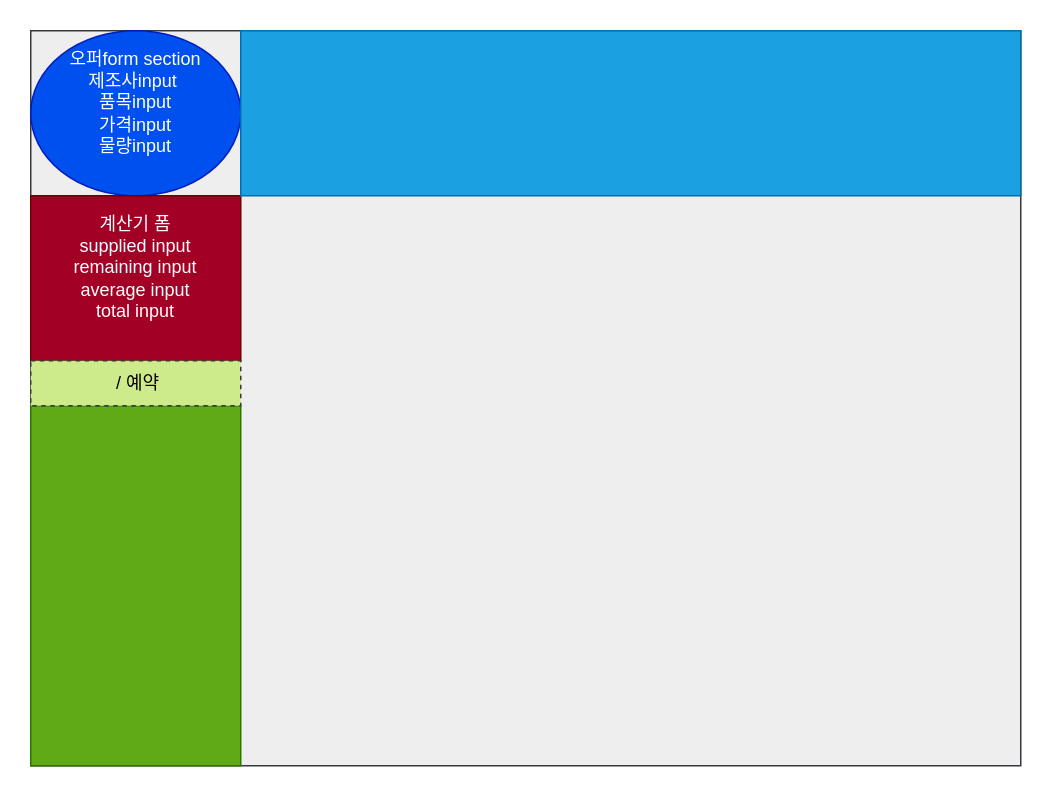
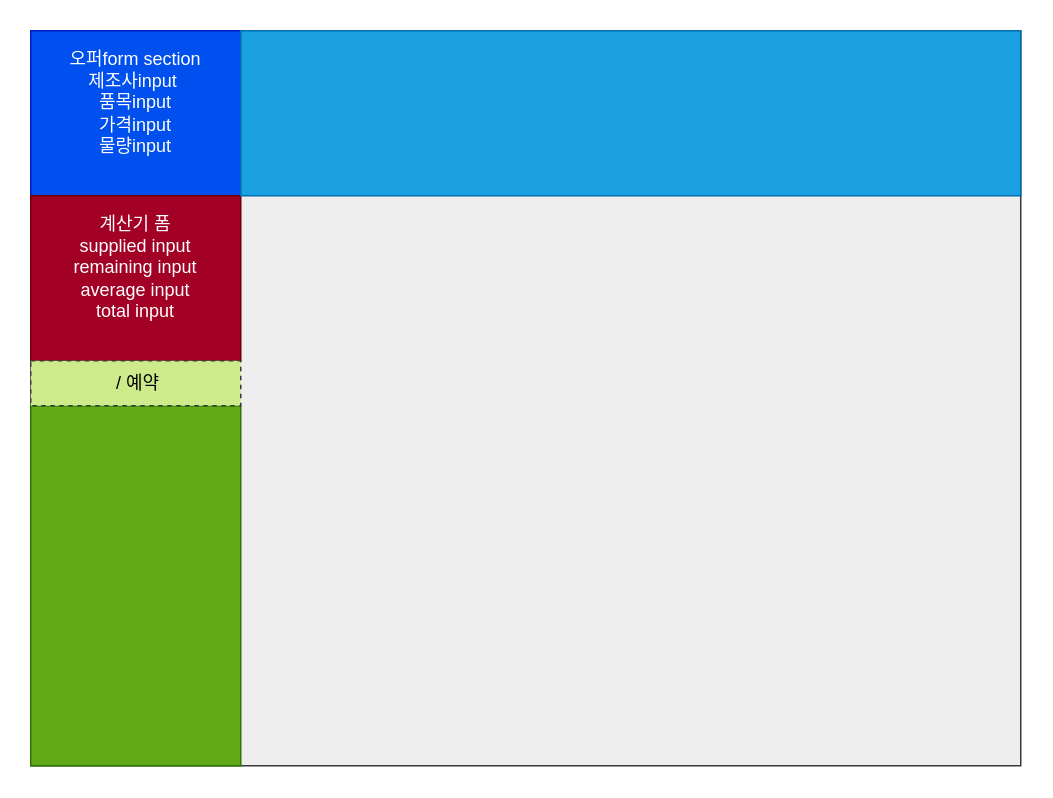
(136, 113) -> (136, 113)
